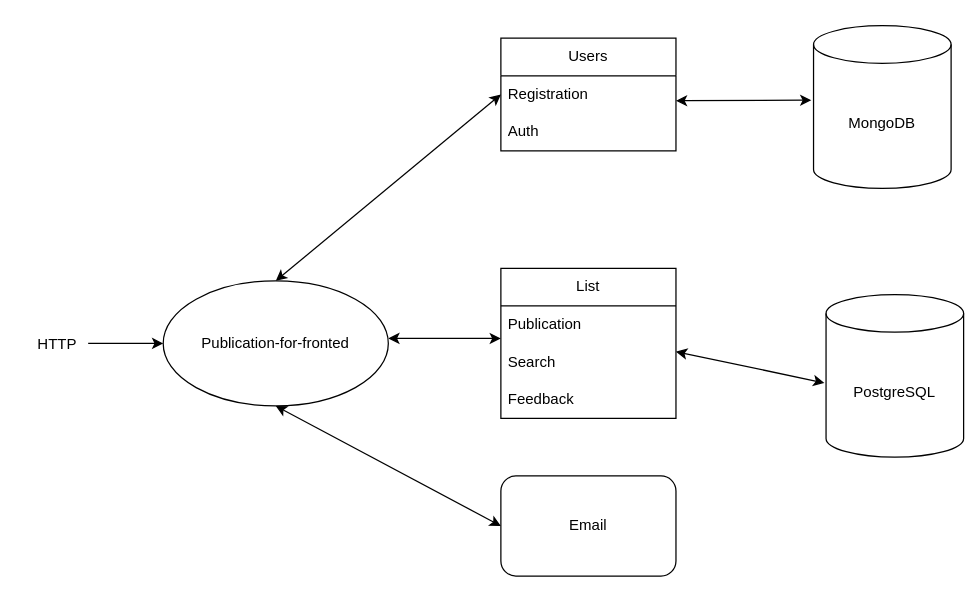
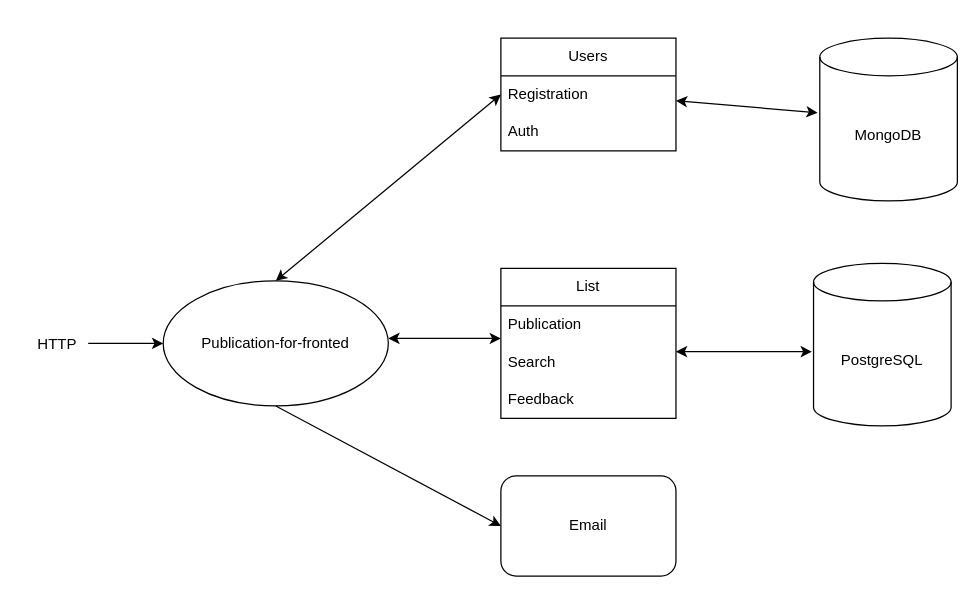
(882, 107) -> (888, 119)
(894, 376) -> (882, 344)
(284, 410) -> (280, 408)
